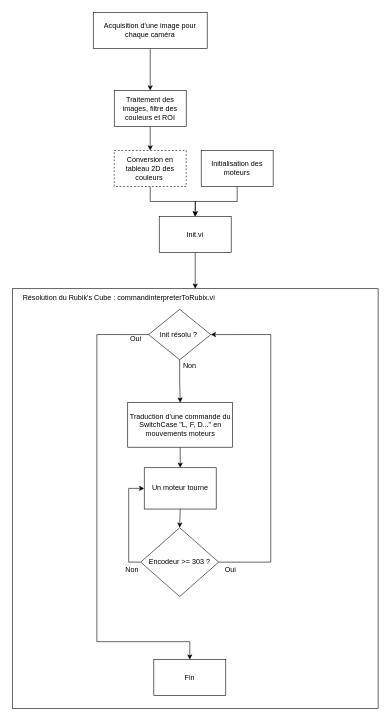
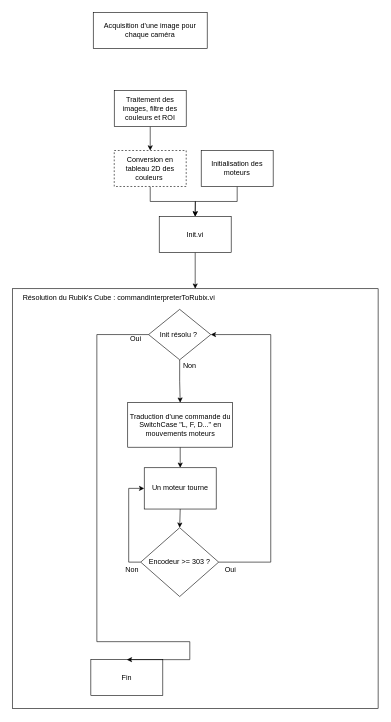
(150, 85) -> none
(190, 678) -> (127, 678)
